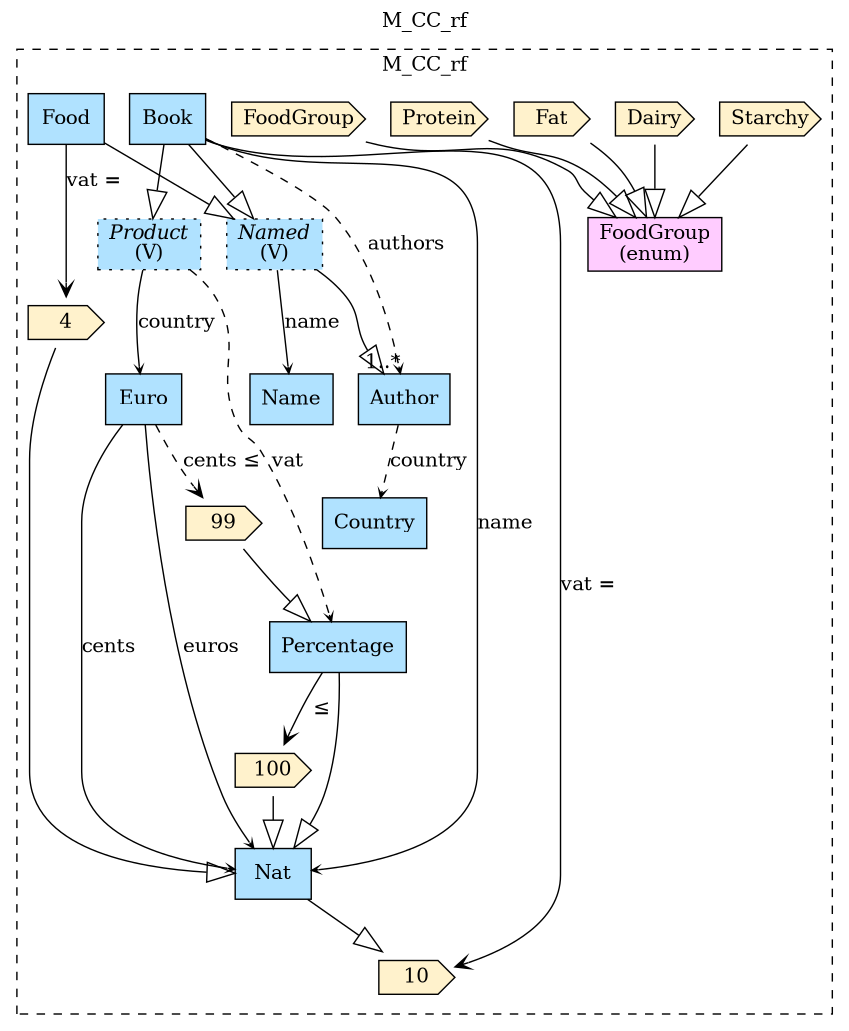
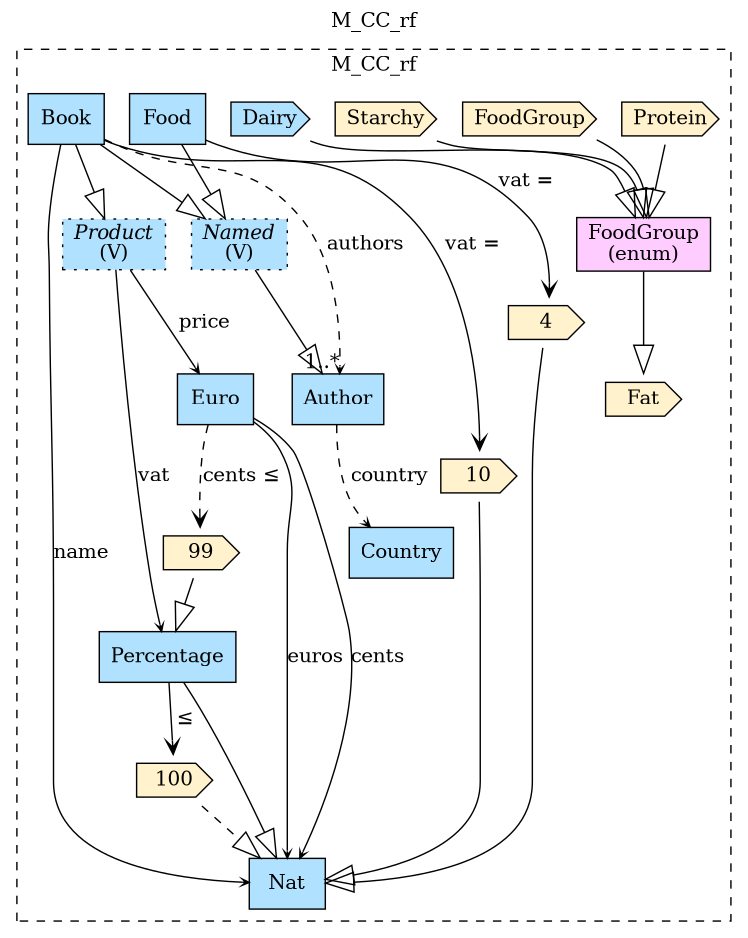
(655, 119) -> (270, 119)
(616, 164) -> (644, 308)
(177, 323) -> (205, 323)
(292, 399) -> none
(252, 441) -> (133, 448)
(273, 808) -> (221, 823)
(333, 917) -> (480, 727)
